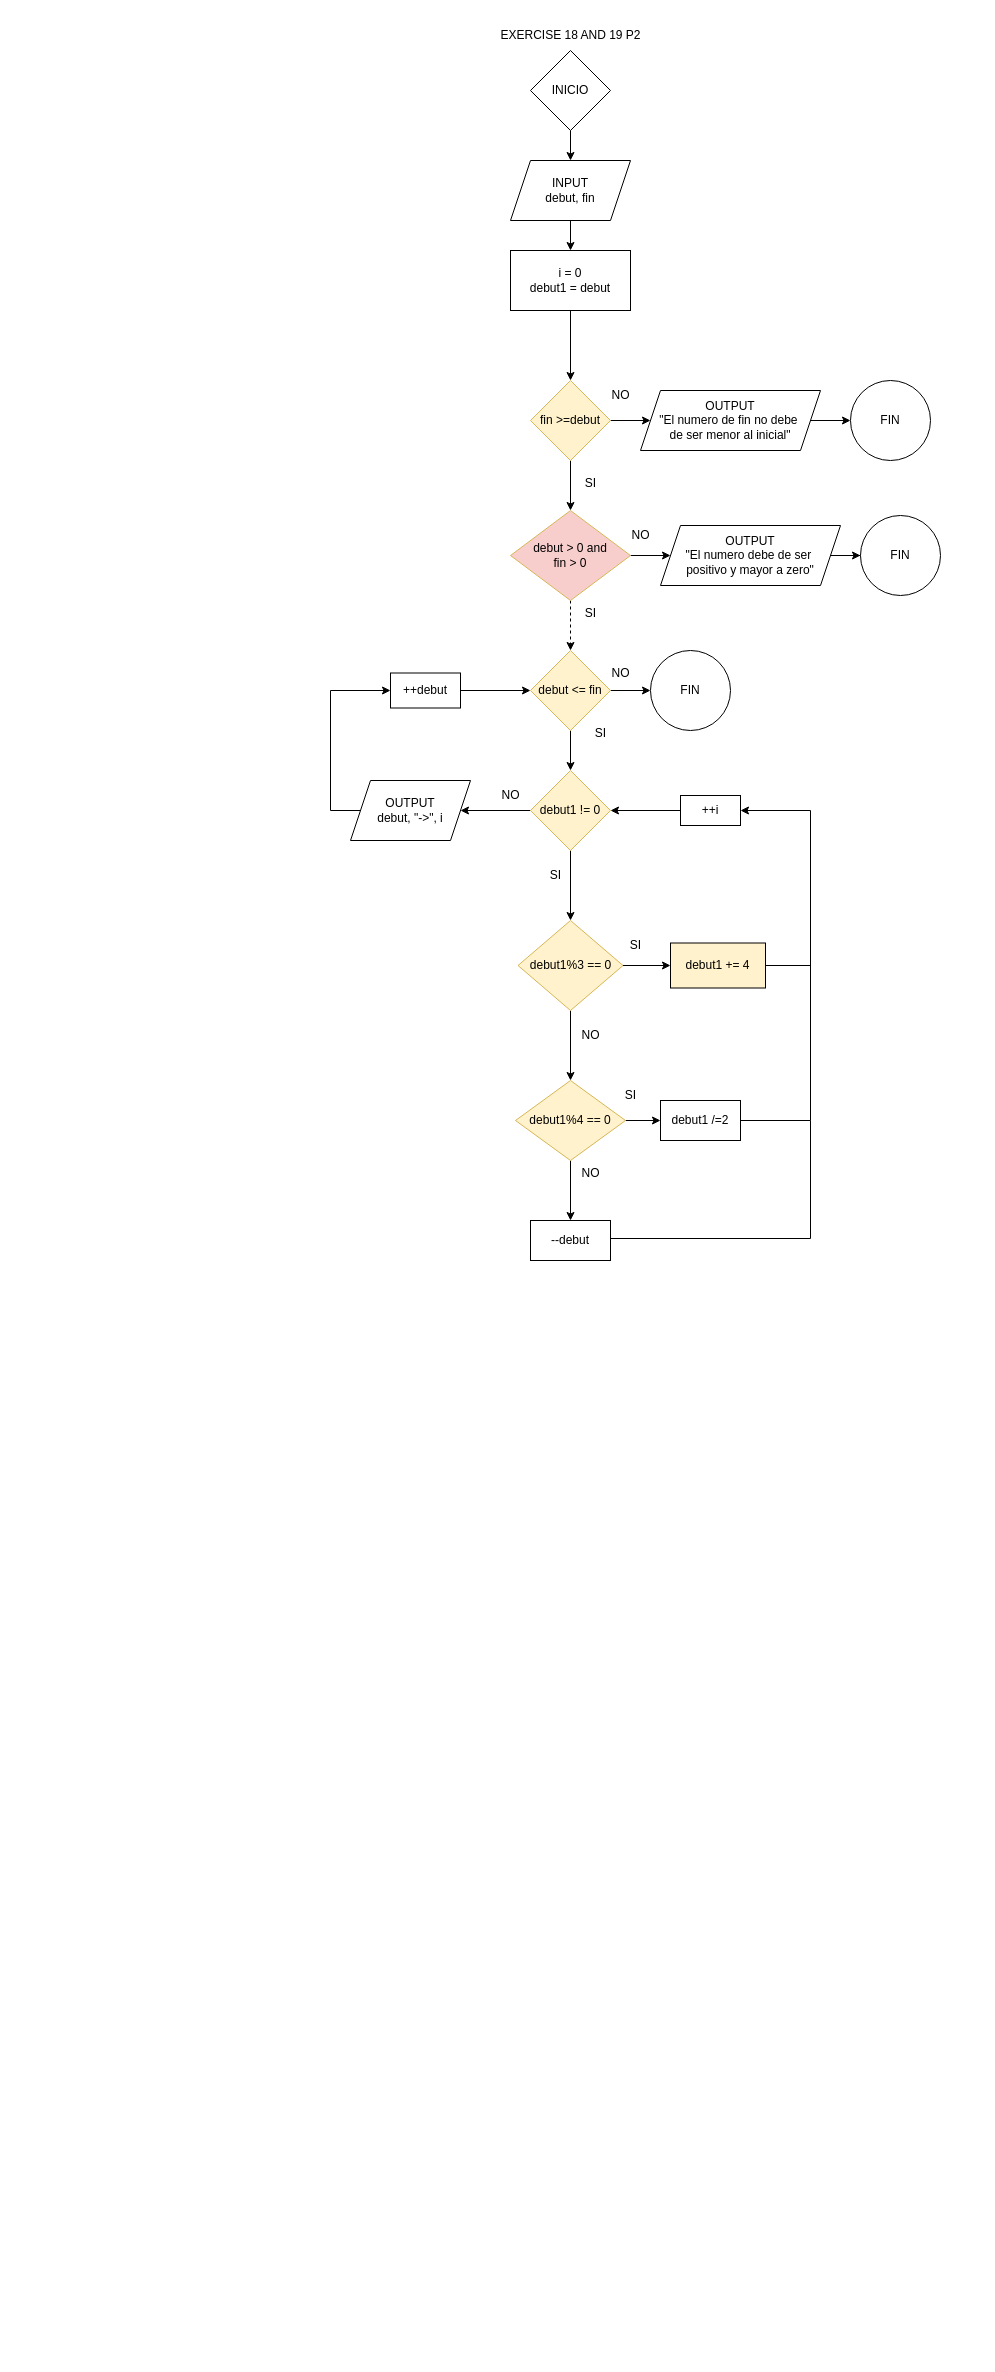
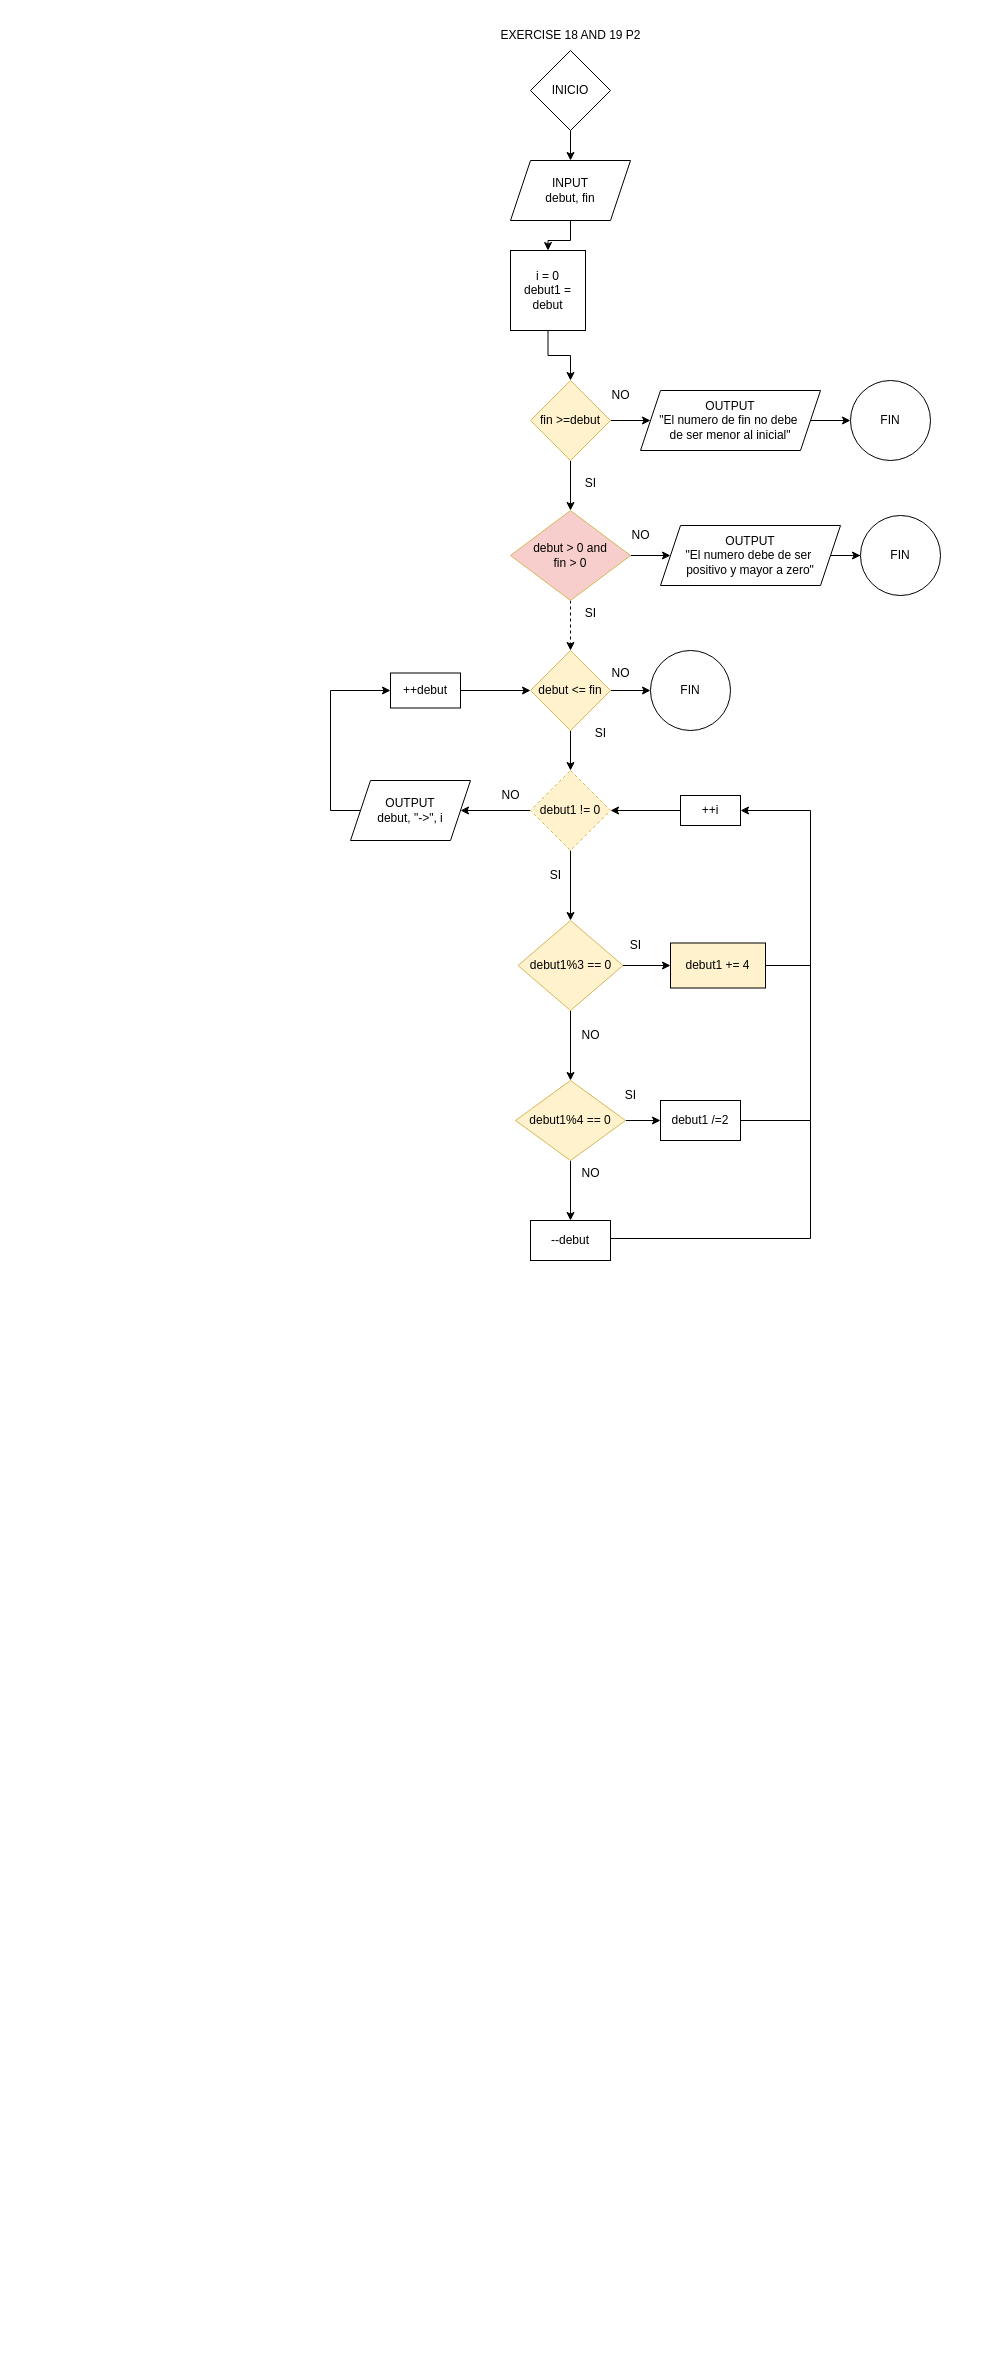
(571, 281) -> (548, 291)
(571, 811) -> (571, 811)
